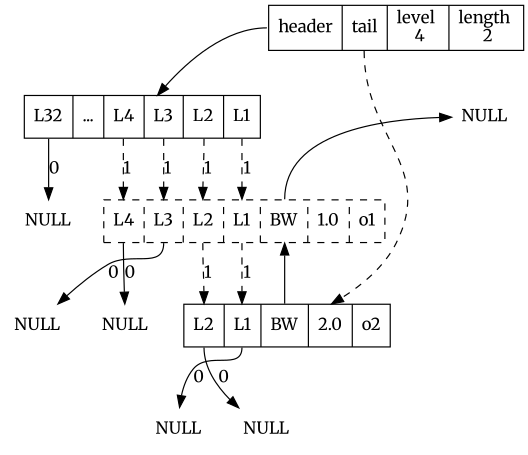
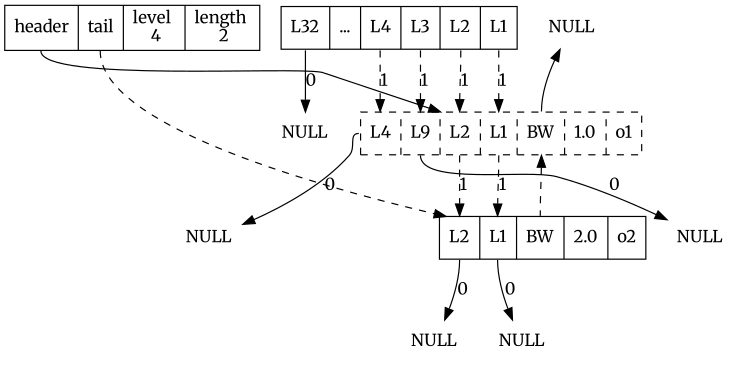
(211, 47) -> (236, 71)
(164, 221) -> (420, 133)
(285, 280) -> (541, 192)
